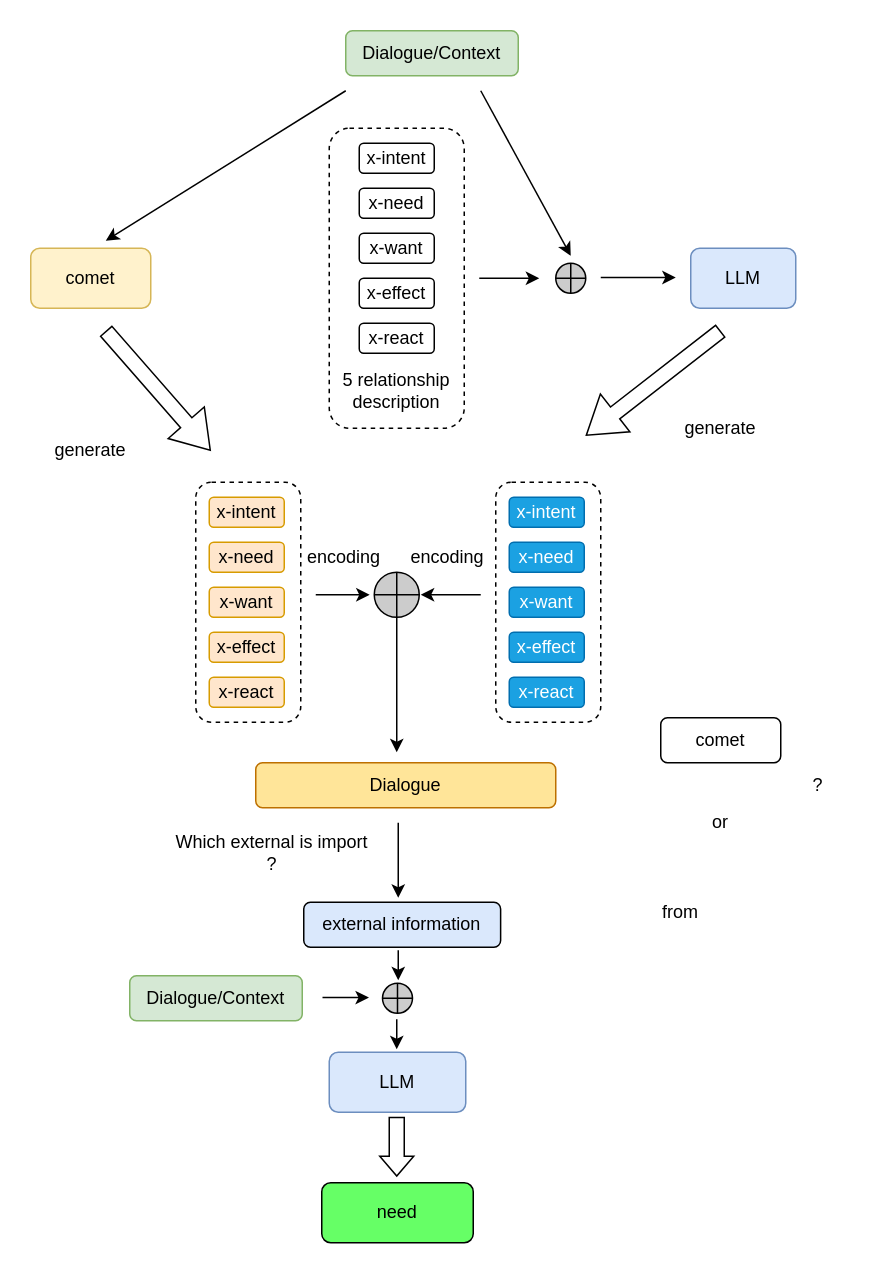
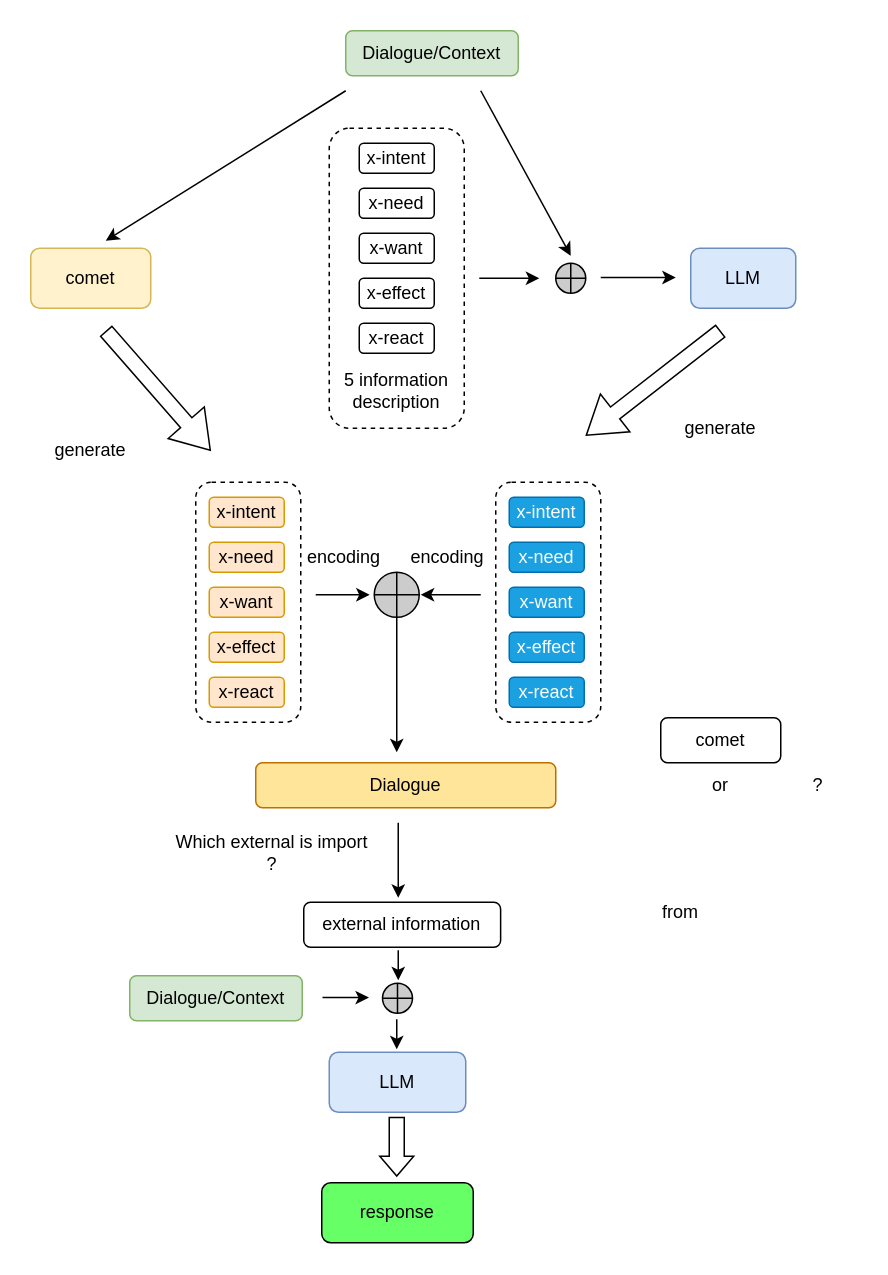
(397, 391) -> (397, 391)
(721, 823) -> (721, 785)
(402, 925) -> (402, 925)
(398, 1213) -> (398, 1213)
